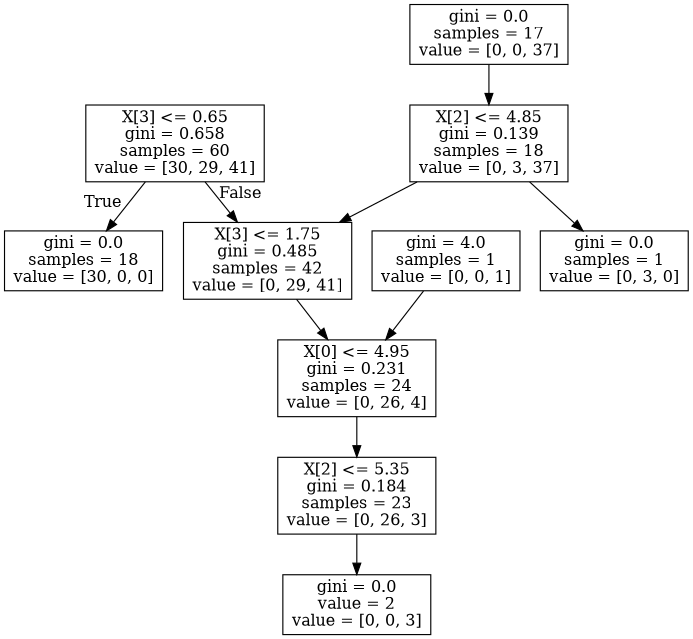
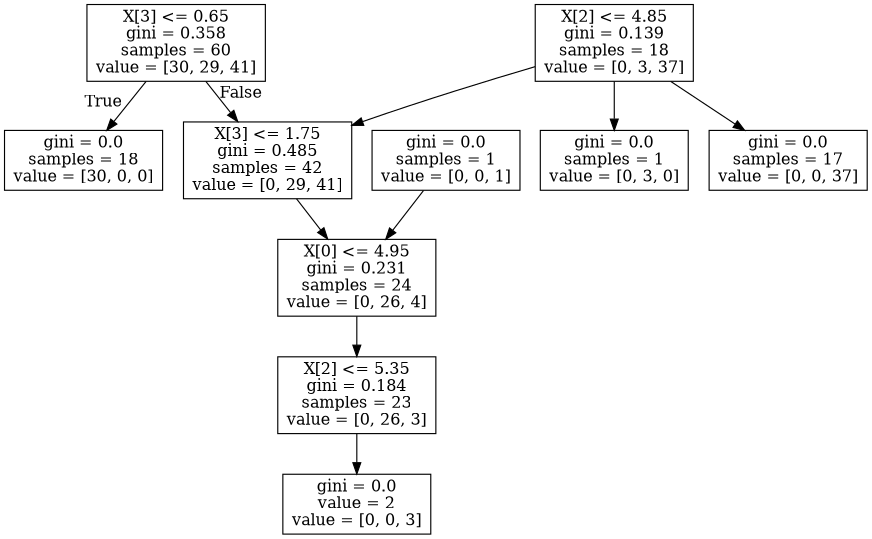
(489, 79) -> (703, 103)
(175, 143) -> (176, 43)
(446, 261) -> (446, 160)
